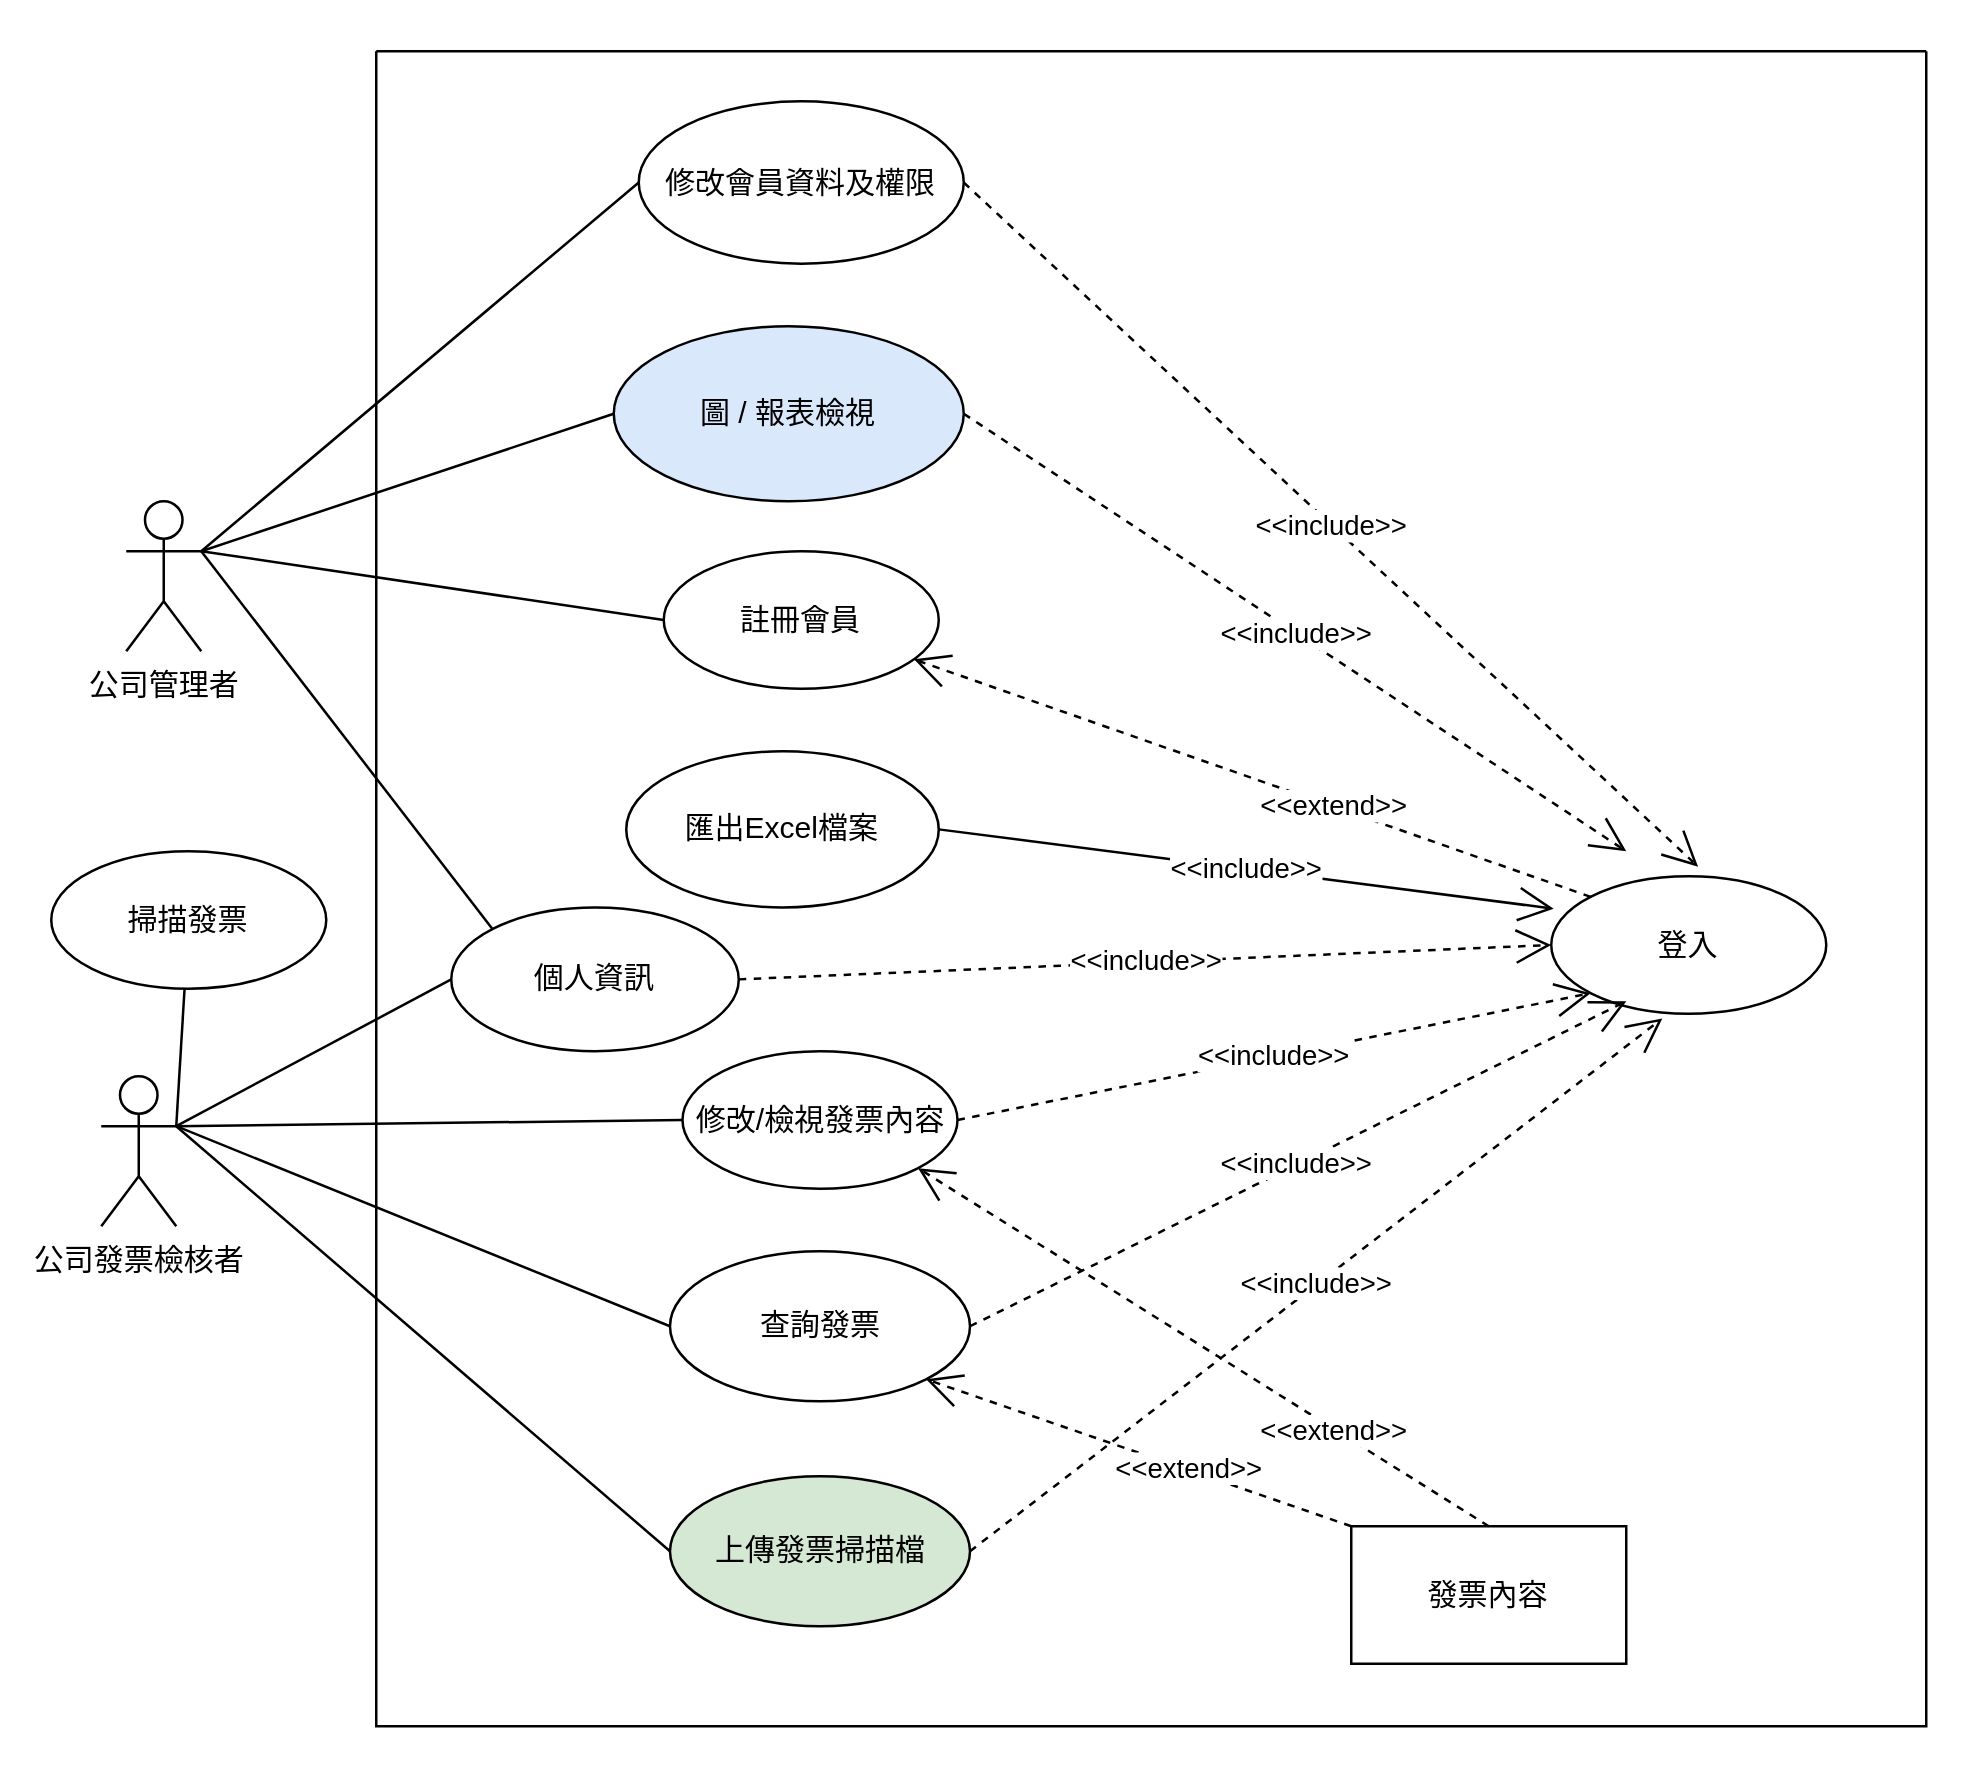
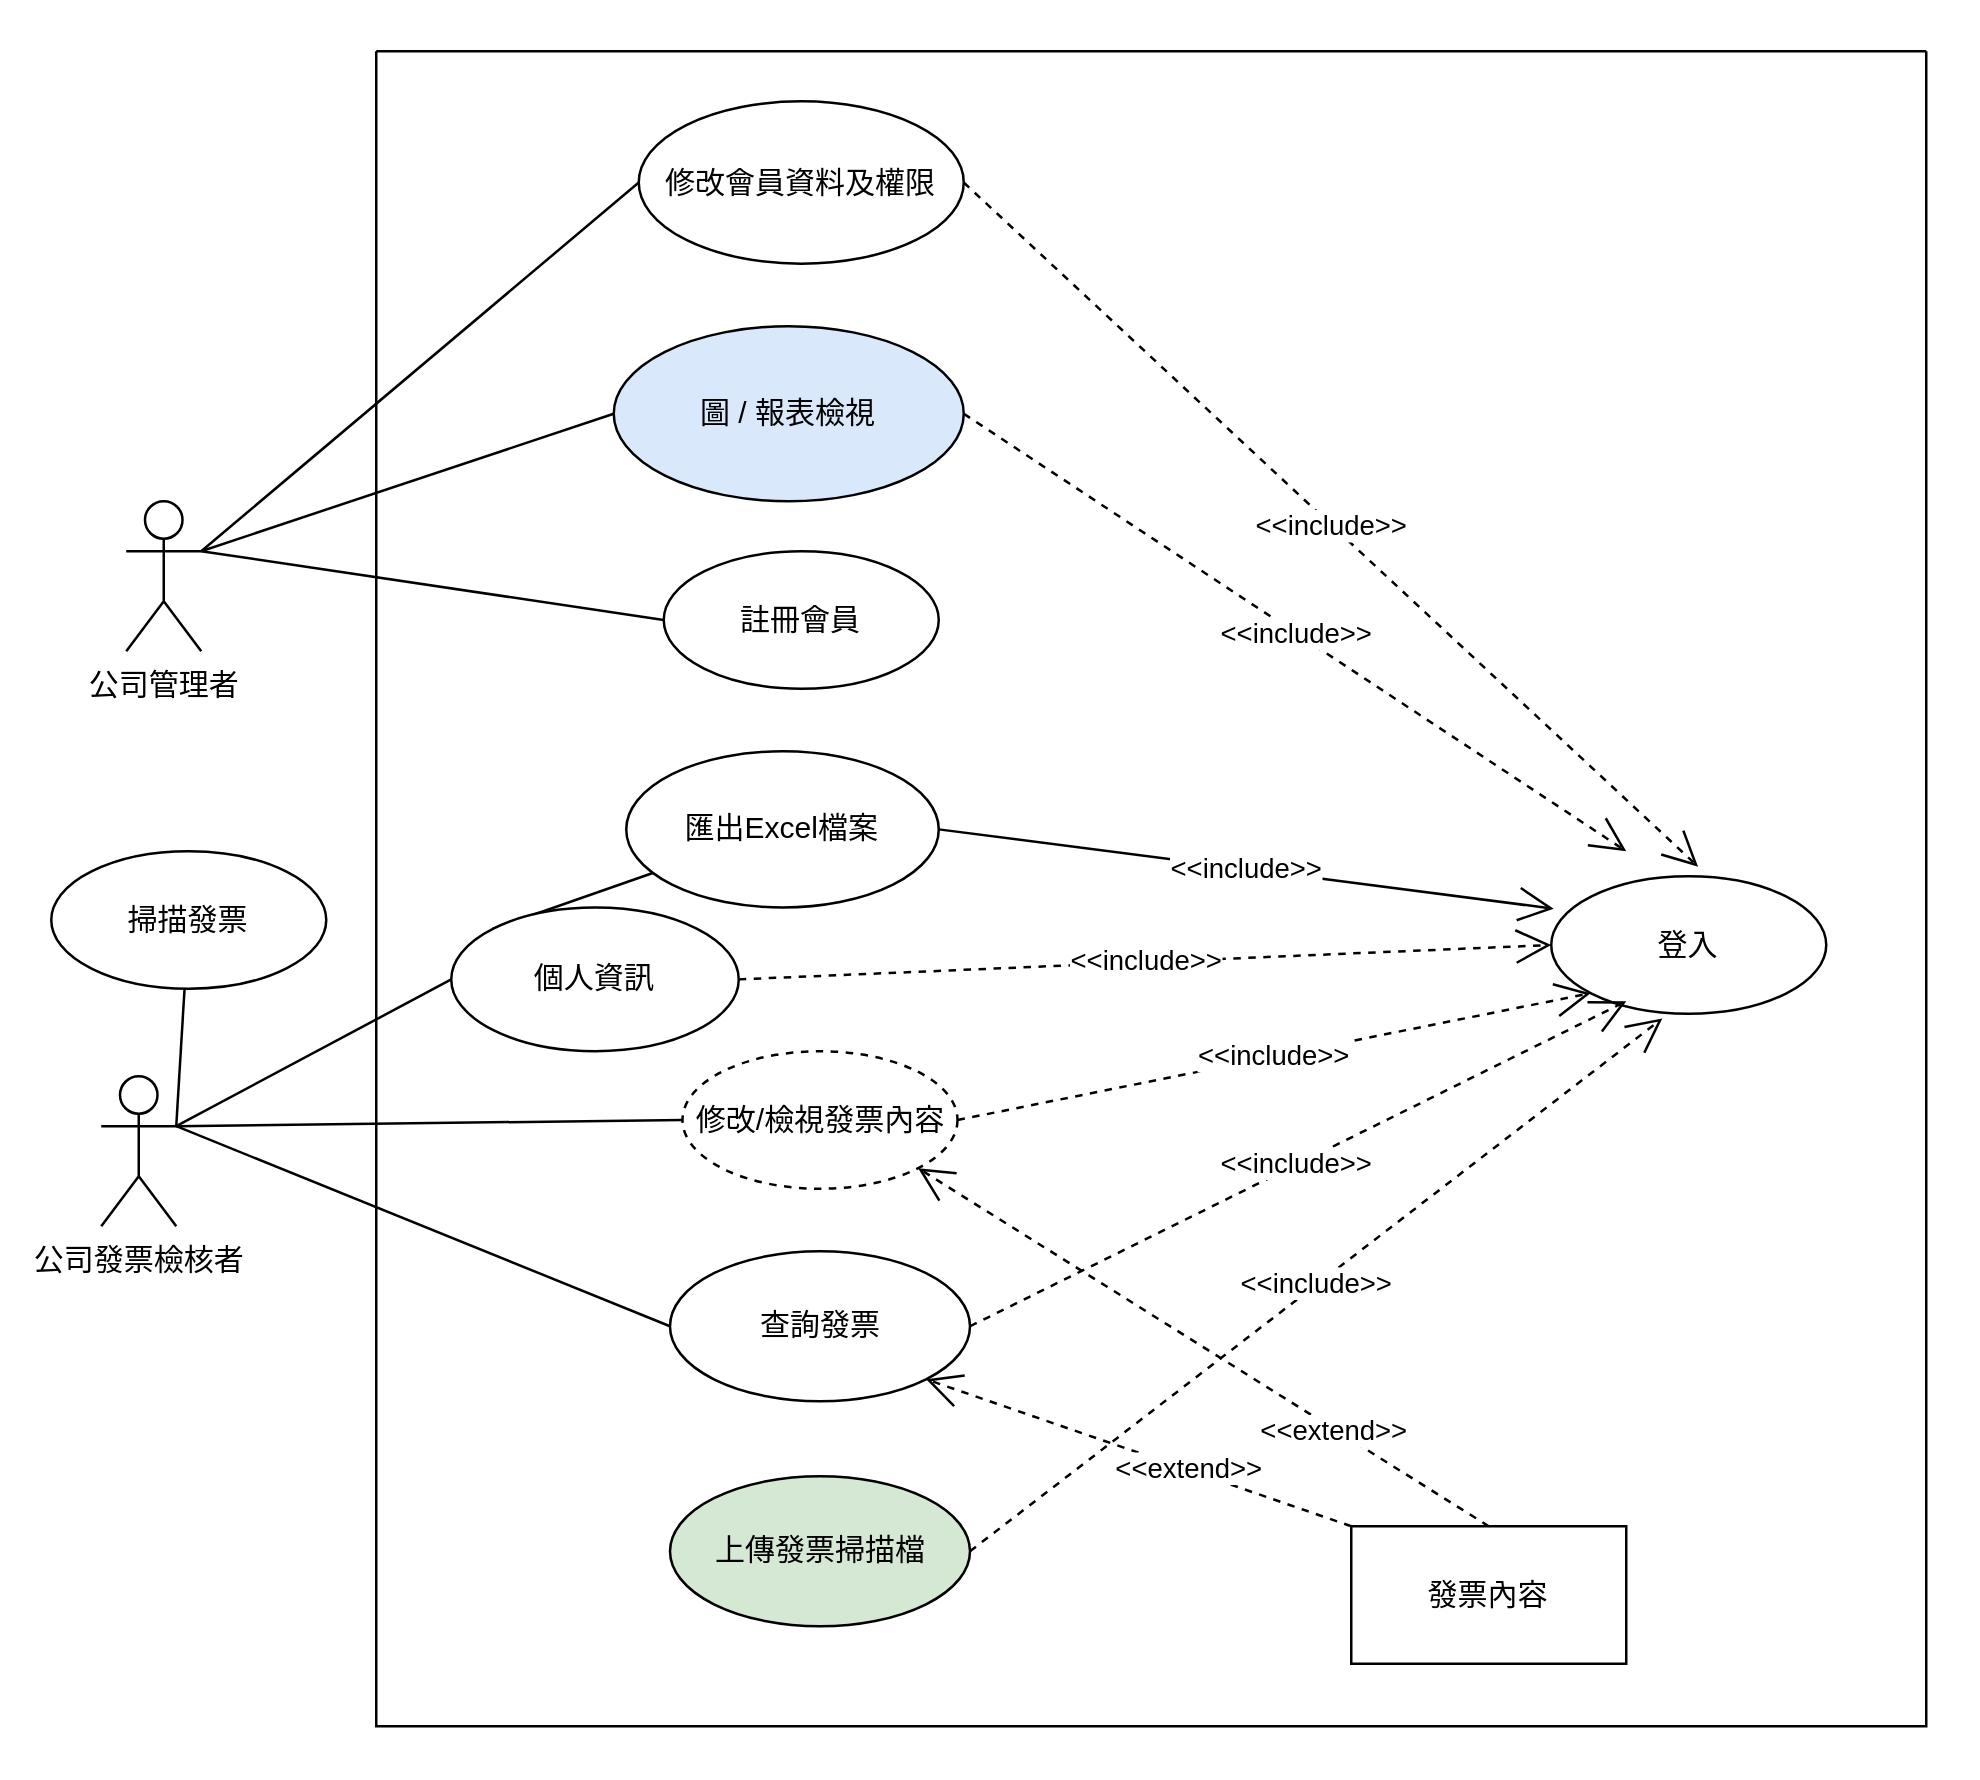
(289, 664) -> (596, 893)
(1105, 727) -> none
(820, 1120) -> (820, 1120)
(525, 1427) -> none
